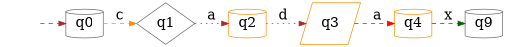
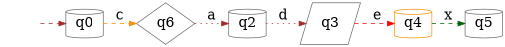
(377, 16) -> (377, 16)
(166, 24) -> (166, 24)
(247, 24) -> (247, 24)
(330, 24) -> (330, 24)
(484, 24) -> (484, 24)
